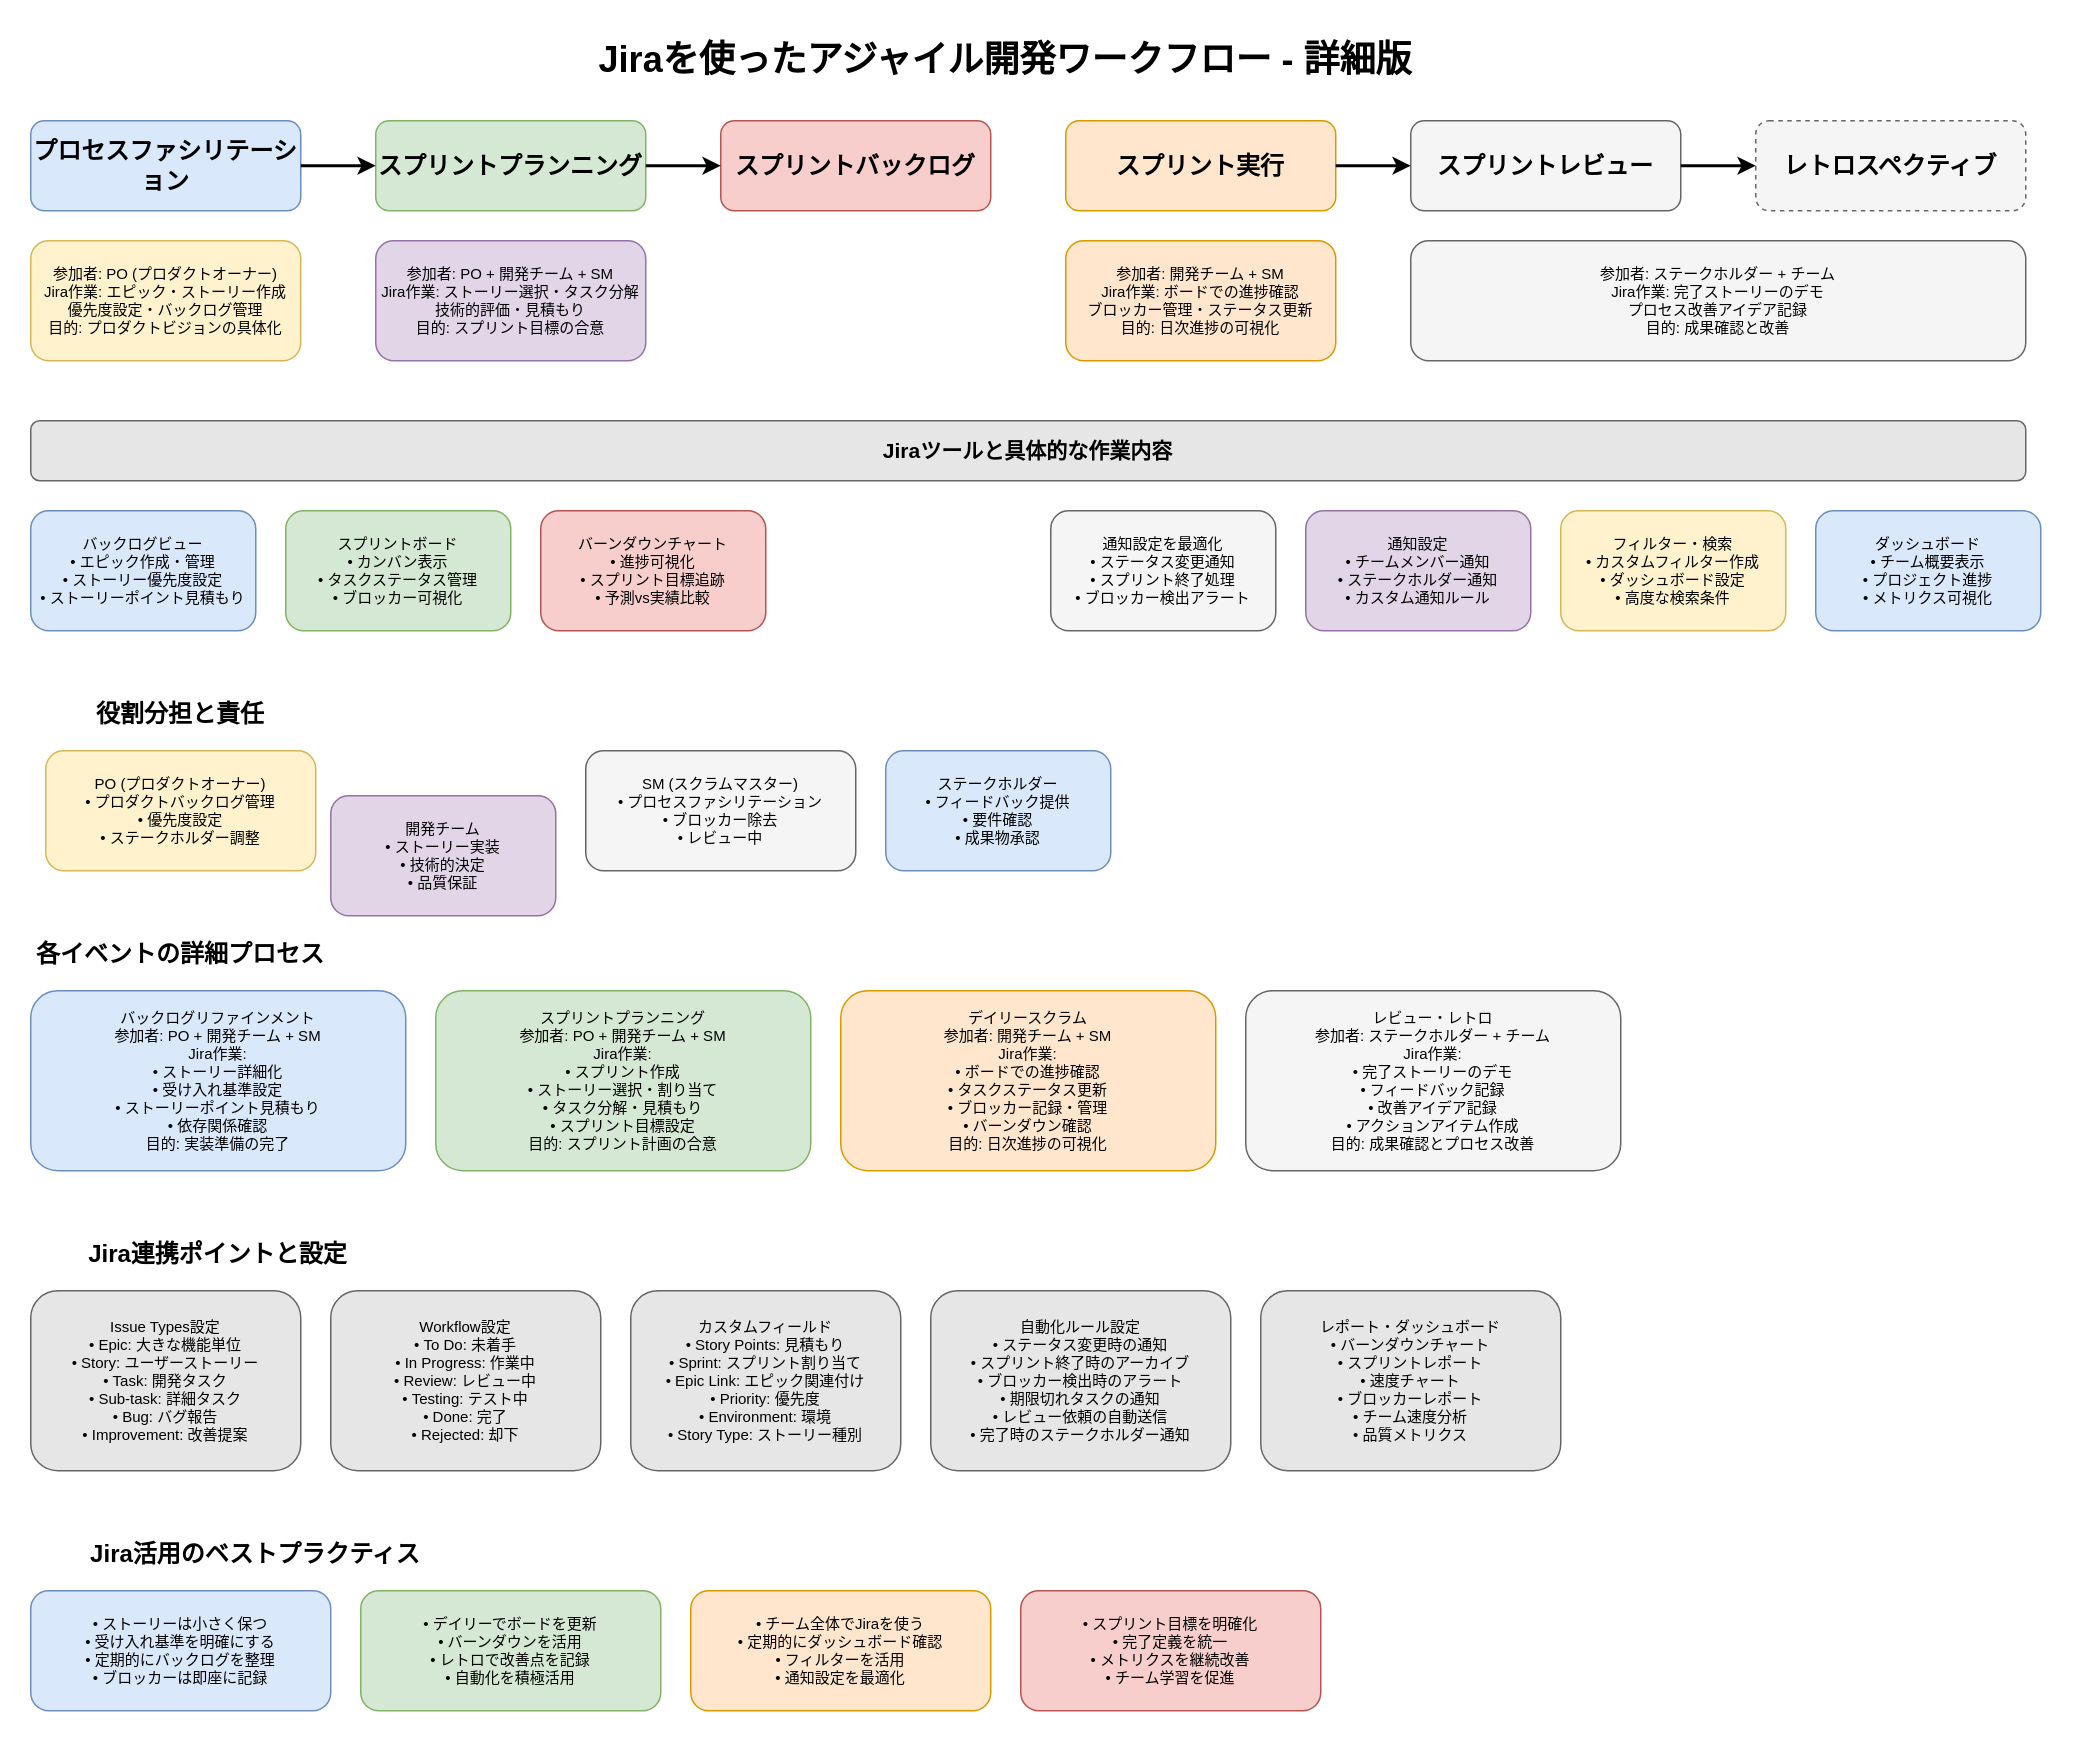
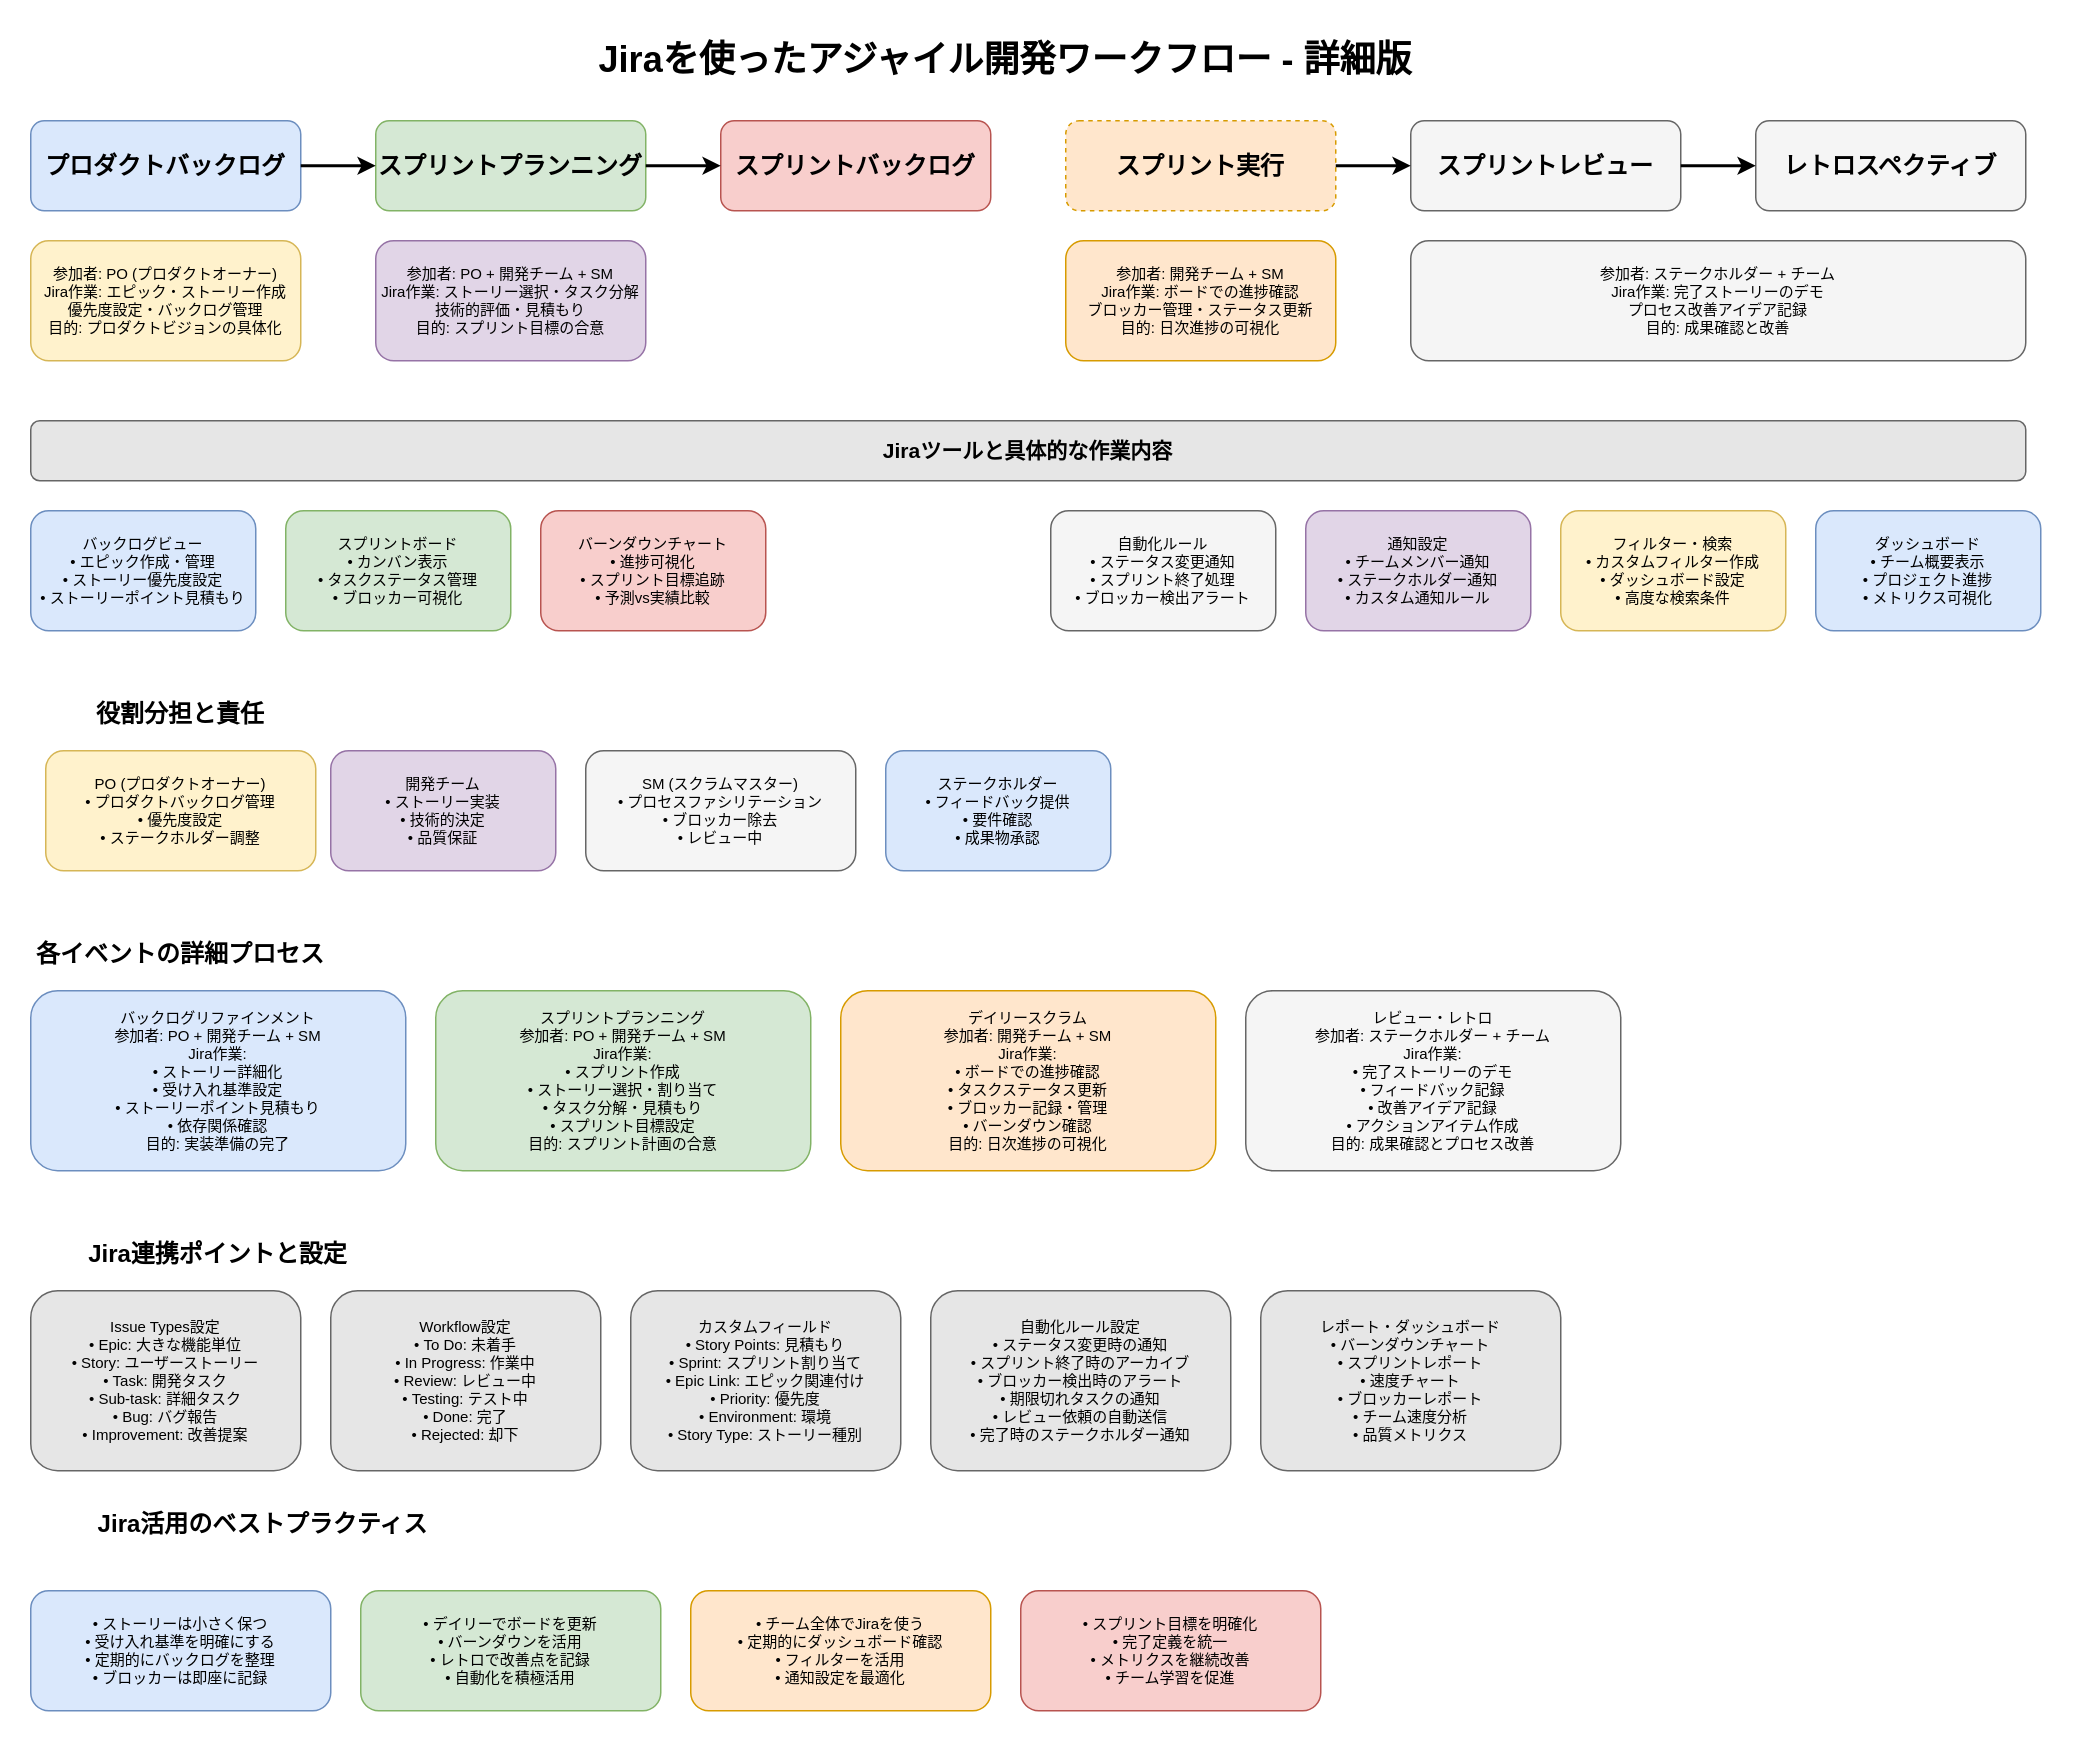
(166, 166) -> (166, 166)
(1201, 166) -> (1201, 166)
(1891, 166) -> (1891, 166)
(1163, 571) -> (1163, 571)
(443, 856) -> (443, 811)
(256, 1553) -> (263, 1523)
